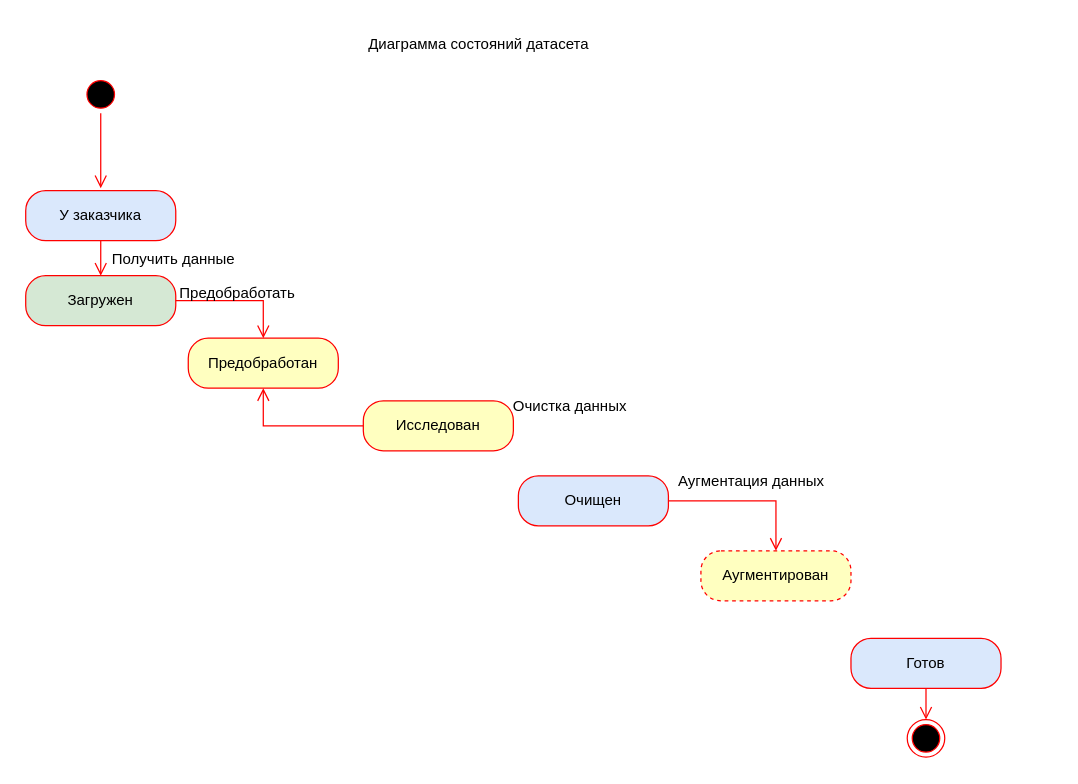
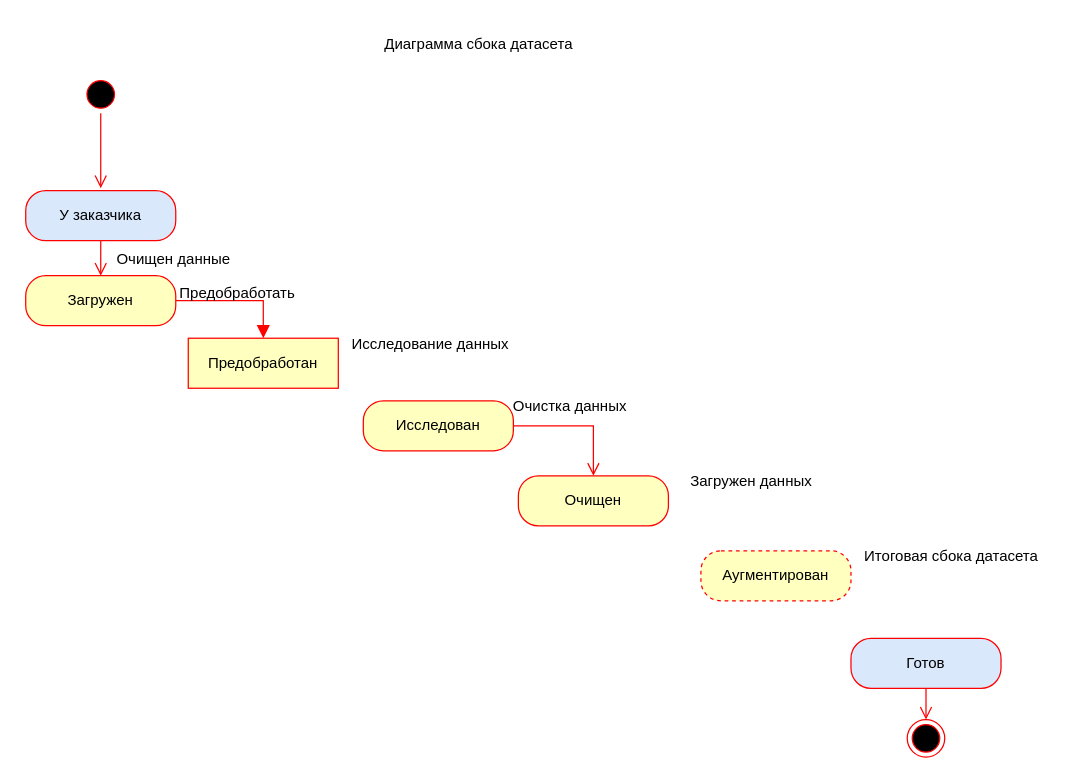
(479, 44) -> (479, 44)
(174, 259) -> (174, 259)
(101, 301) -> (101, 301)
(263, 328) -> (263, 324)
none -> (432, 344)
(263, 363) -> (263, 363)
(296, 426) -> (576, 426)
(751, 482) -> (751, 482)
(593, 501) -> (593, 501)
(745, 501) -> none
none -> (951, 557)
